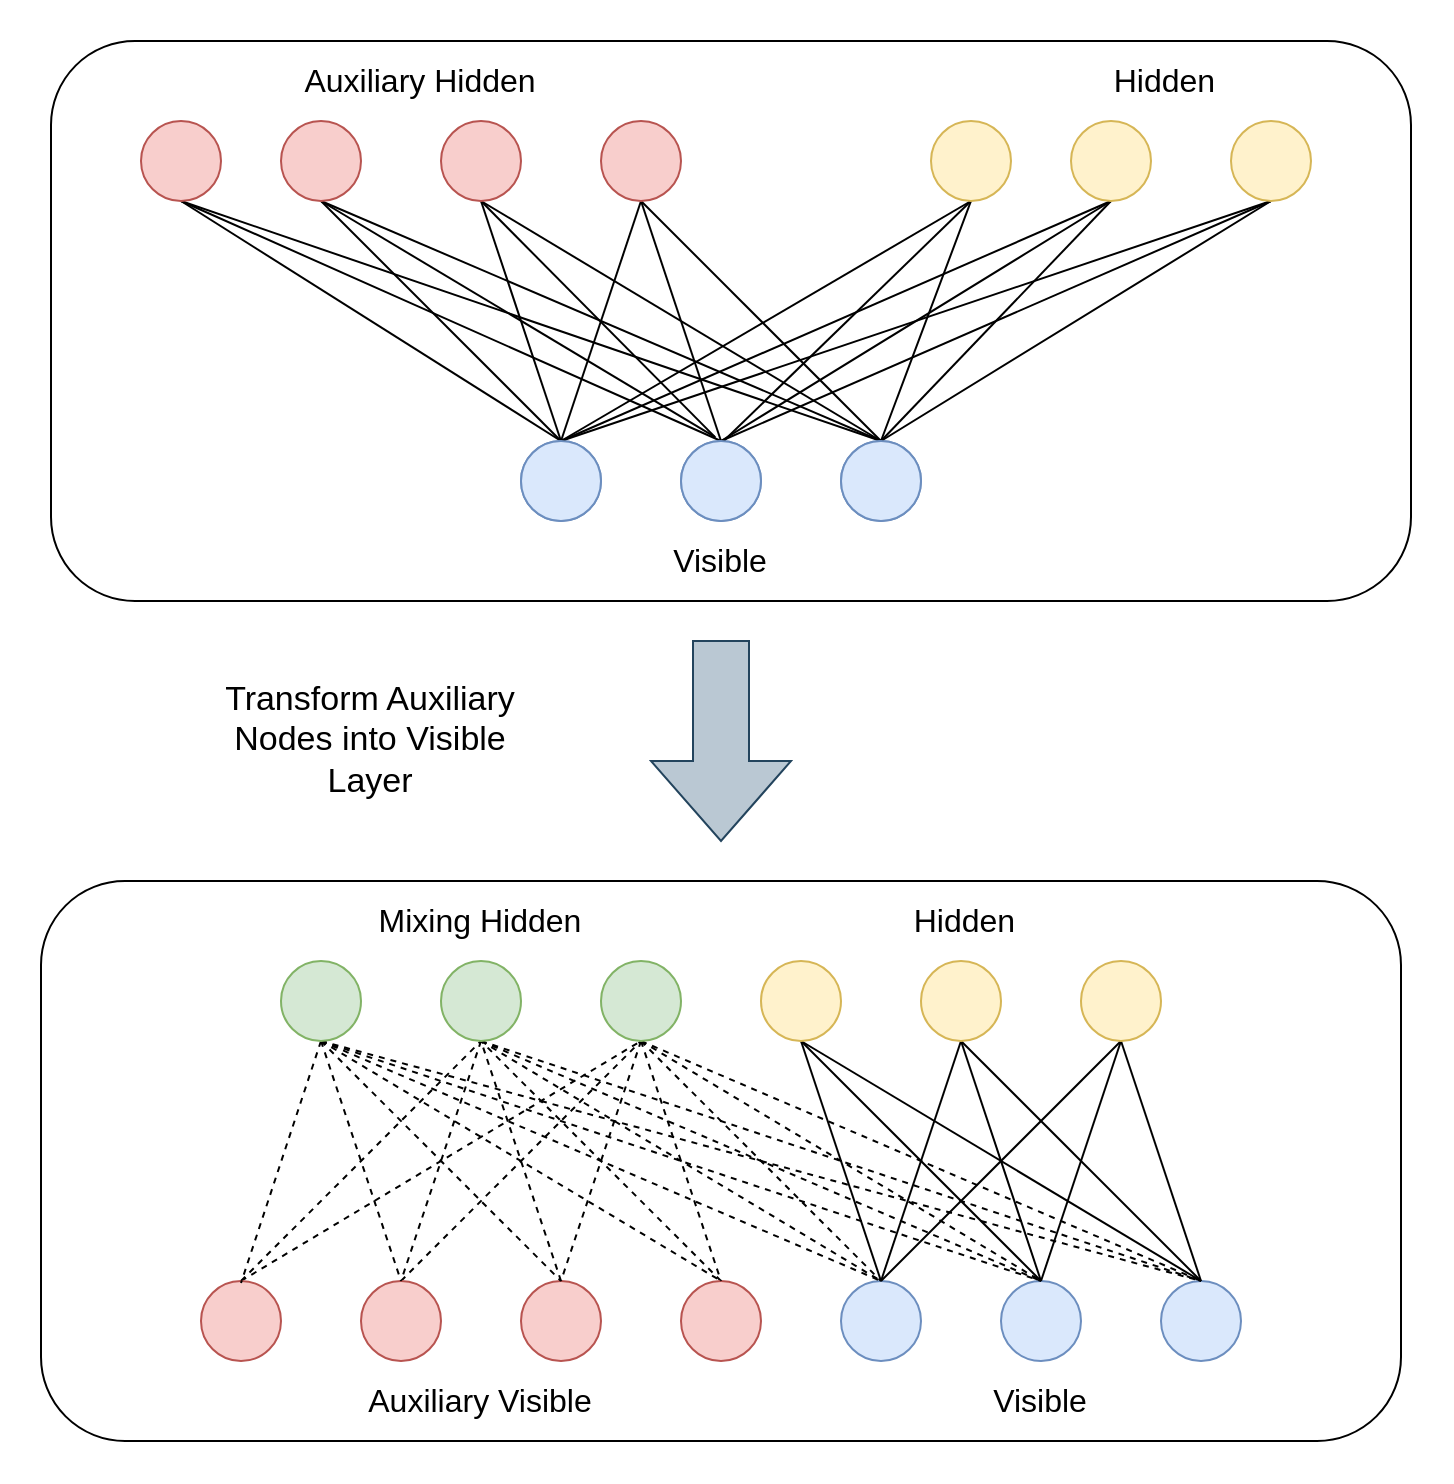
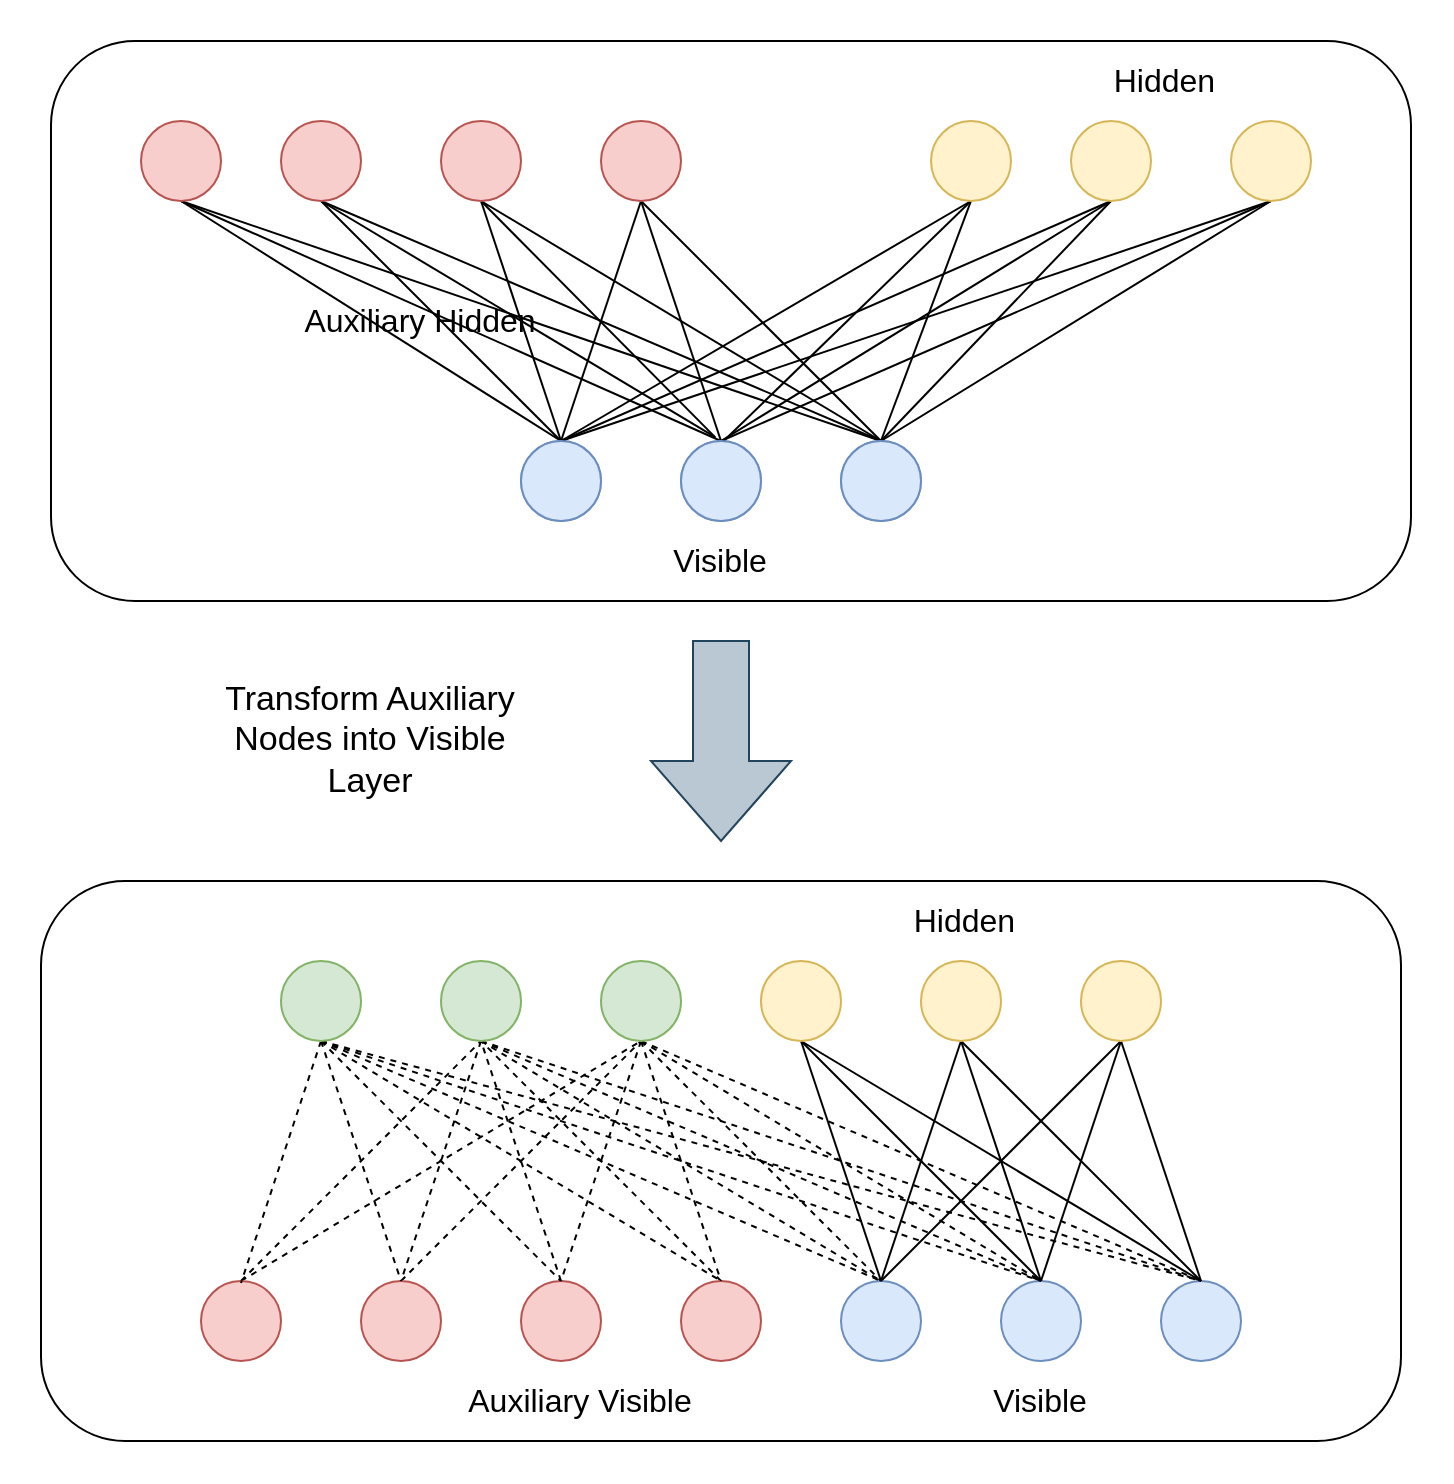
(421, 81) -> (421, 321)
(481, 921) -> none
(481, 1401) -> (581, 1401)
